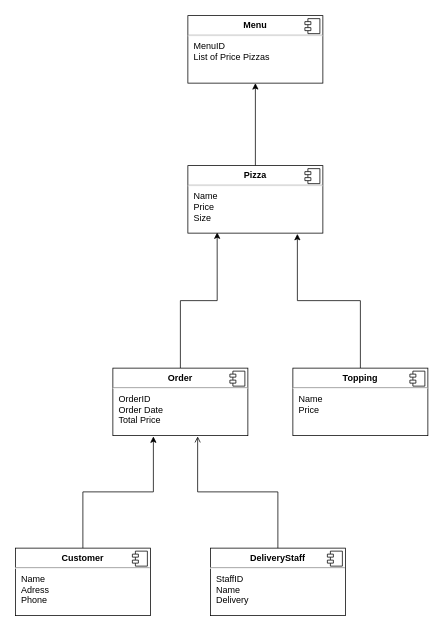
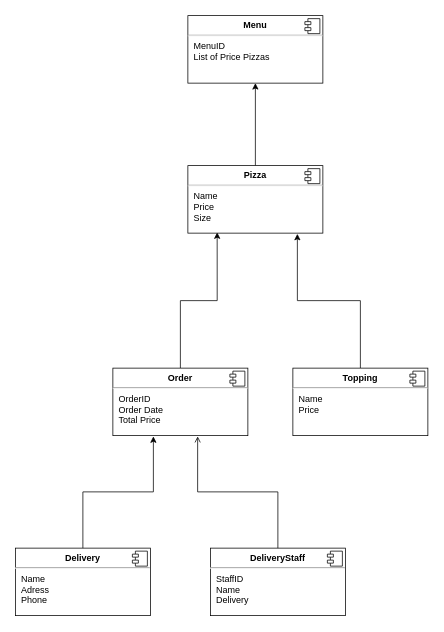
(36, 548) -> (33, 548)
